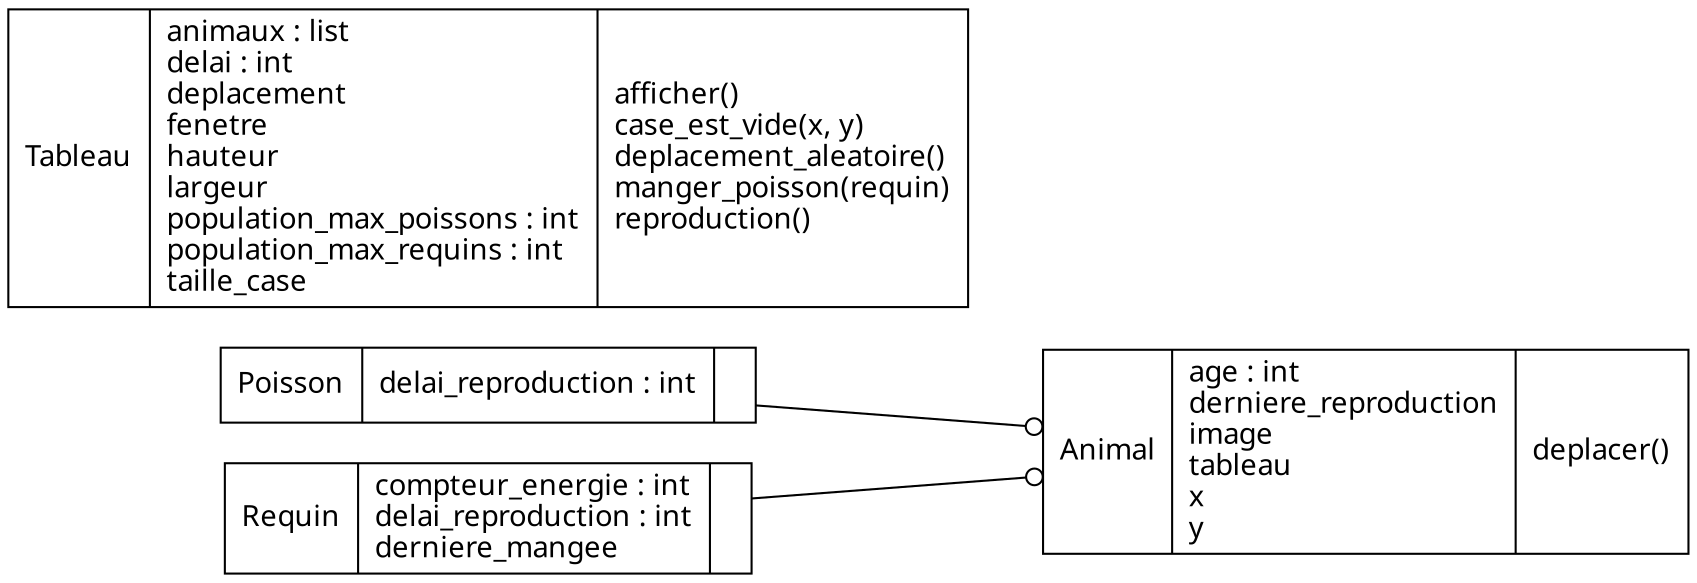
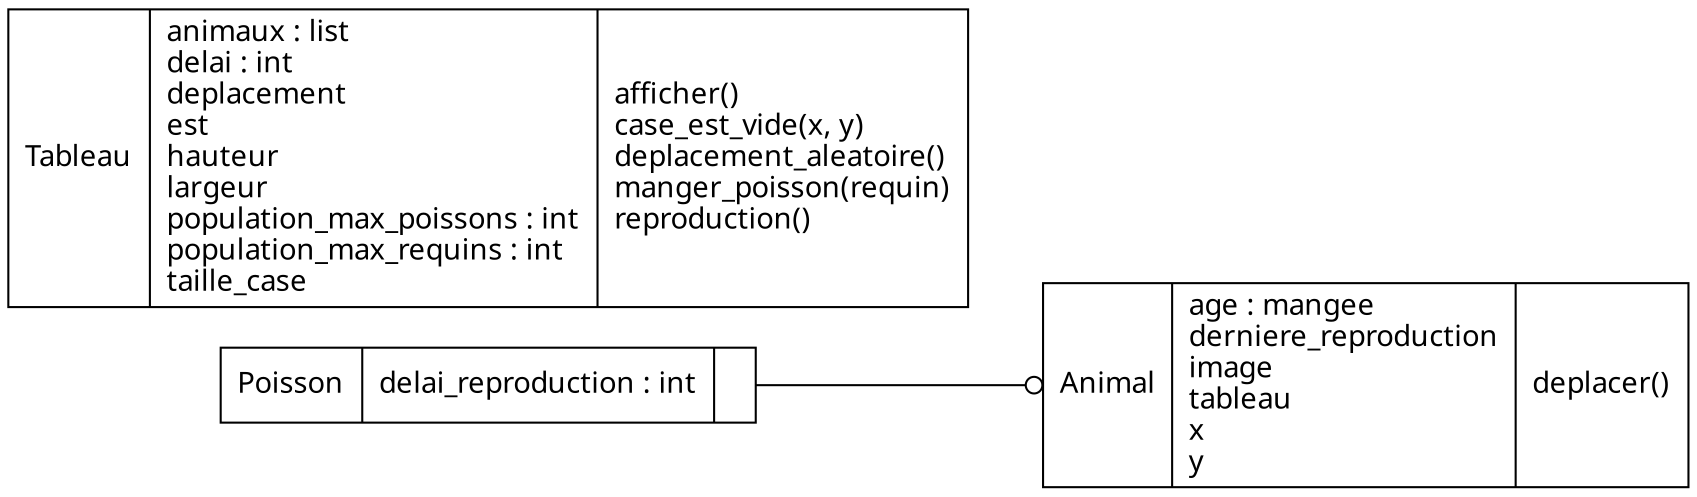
(218, 126) -> (188, 126)
(1245, 373) -> (1282, 306)
(488, 518) -> none
